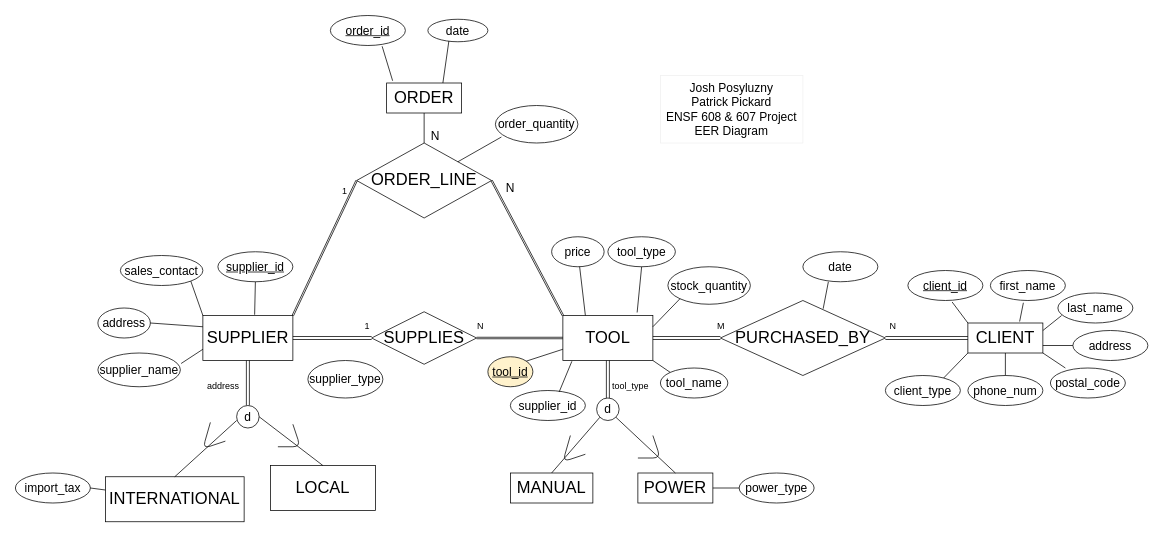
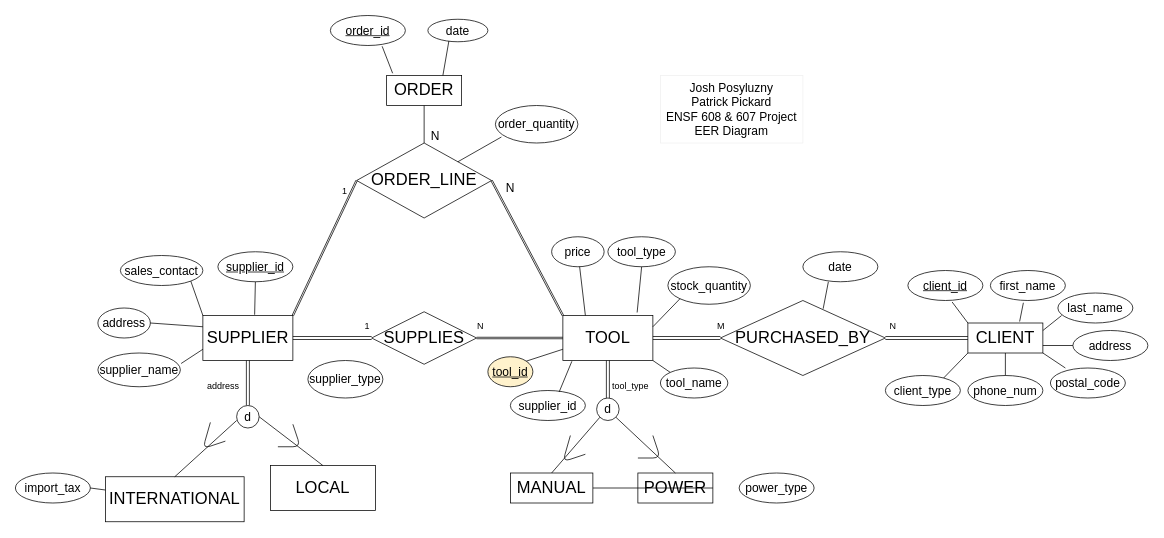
(424, 98) -> (424, 90)
(726, 488) -> (653, 488)
